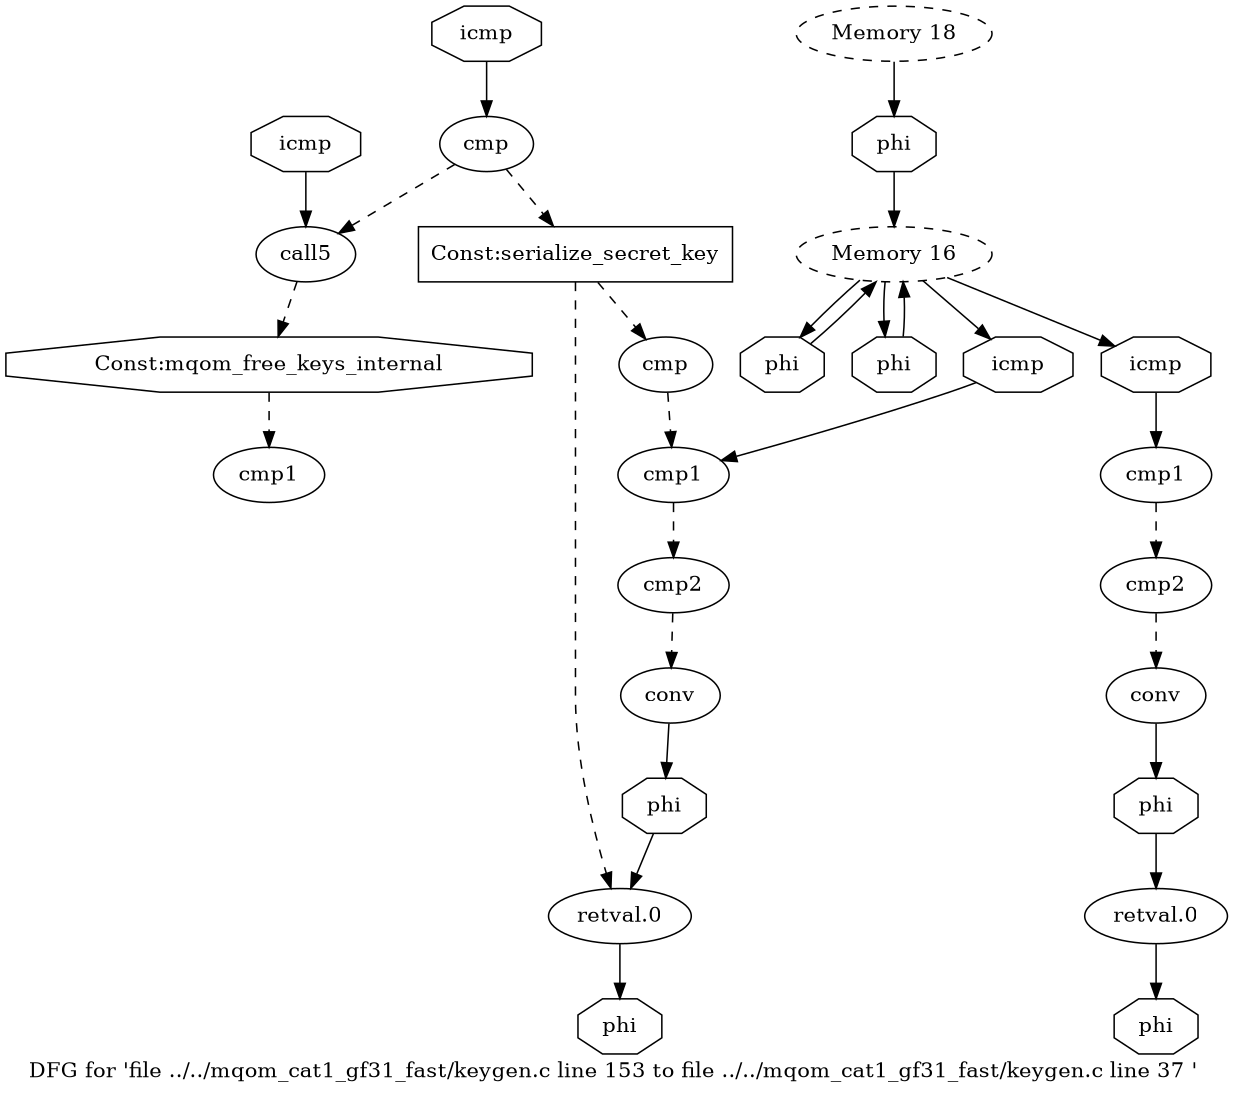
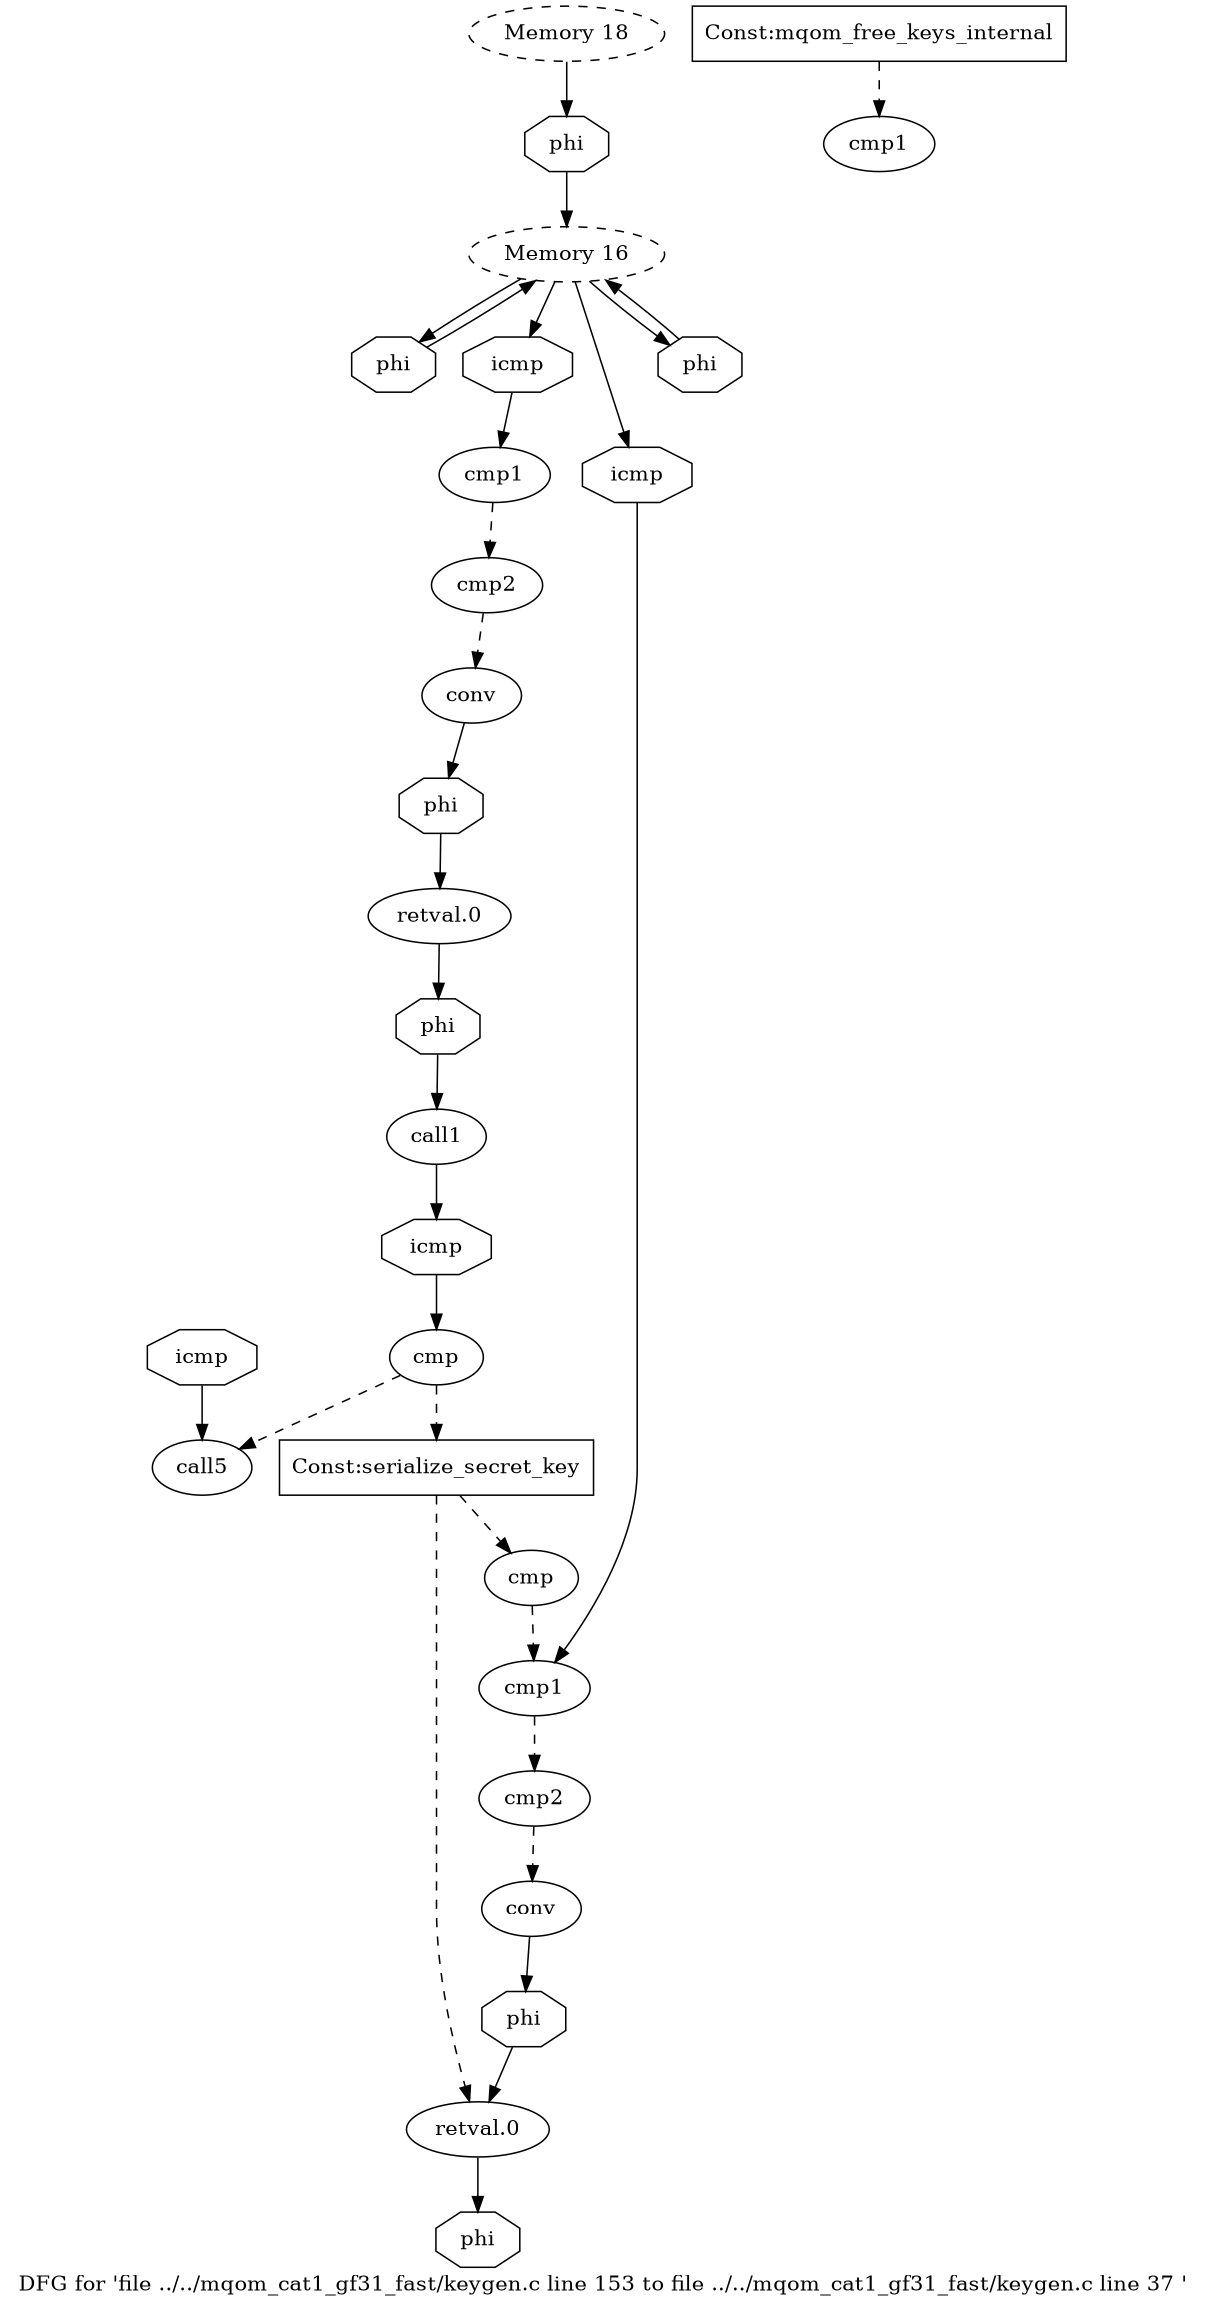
(290, 302) -> none
(269, 365) -> (879, 34)
none -> (437, 1137)
